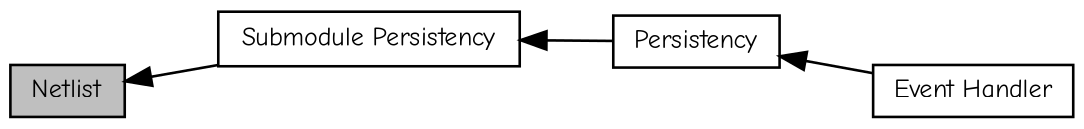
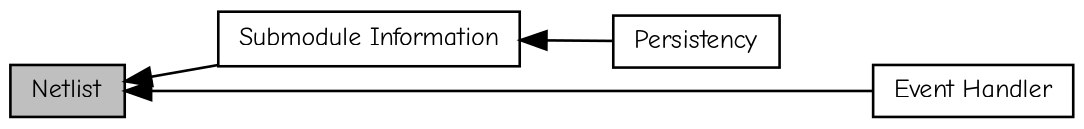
(369, 39) -> (369, 39)
(839, 67) -> (512, 91)
